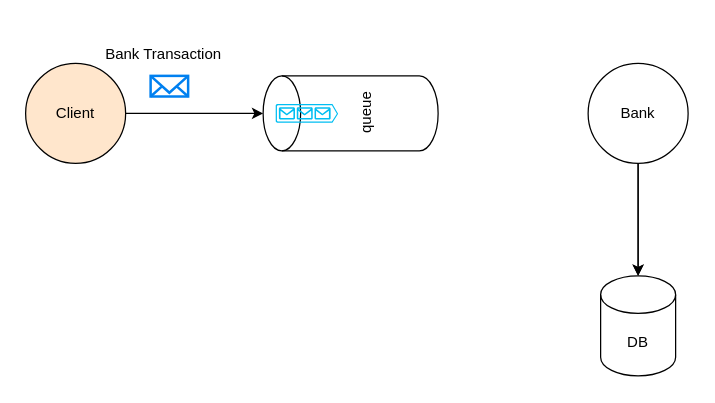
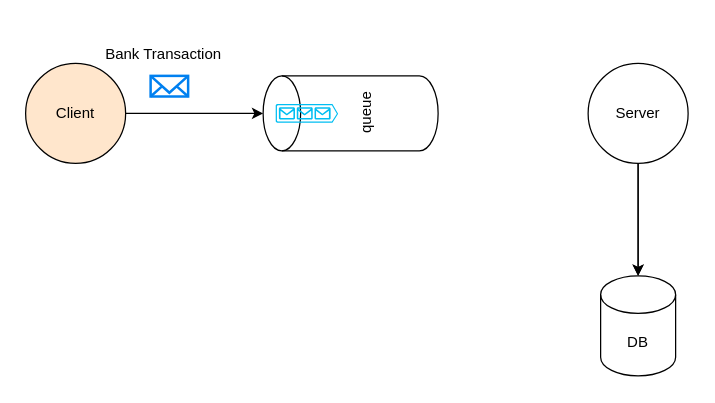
(638, 113) -> (638, 113)
